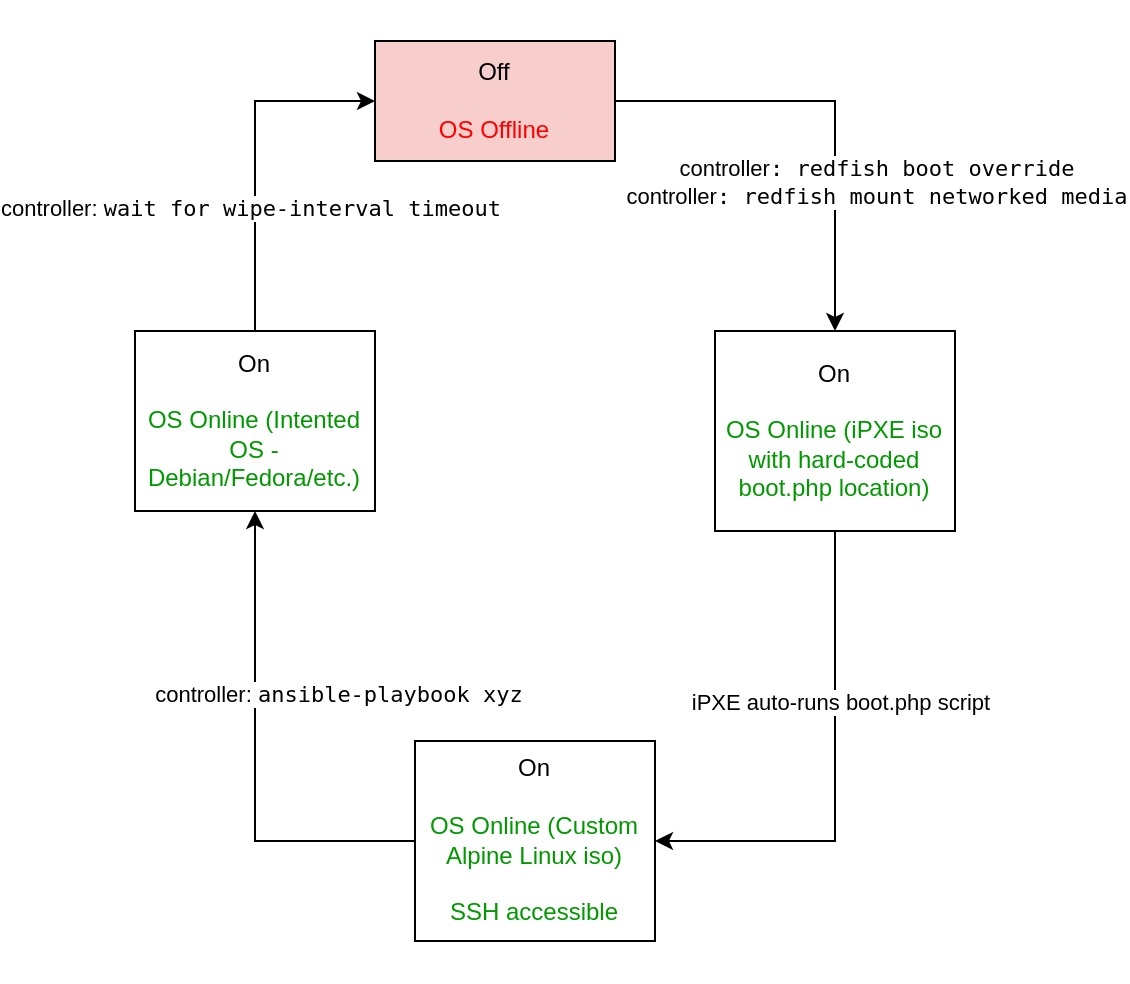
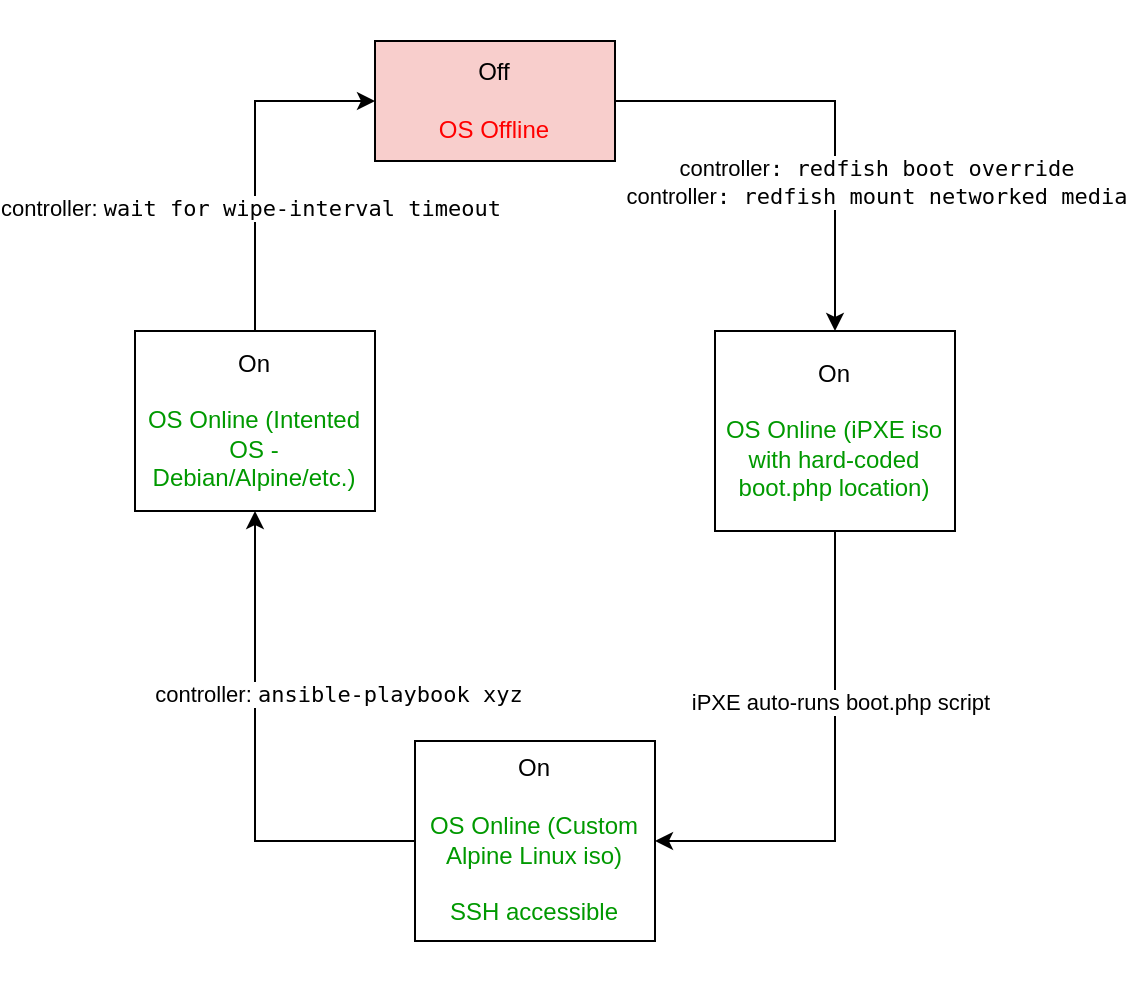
(255, 421) -> (255, 421)
